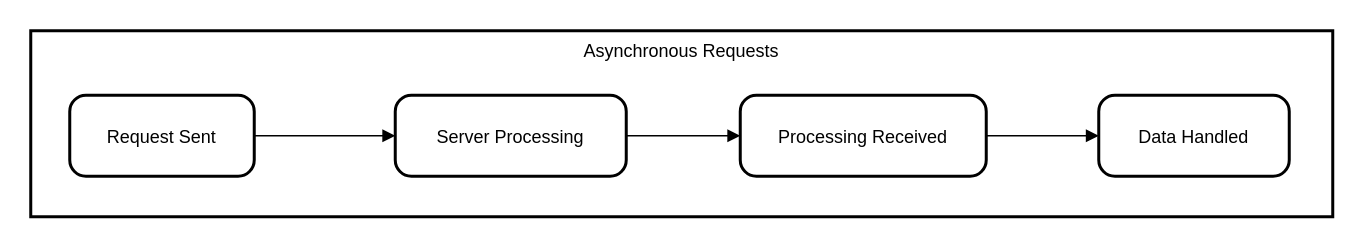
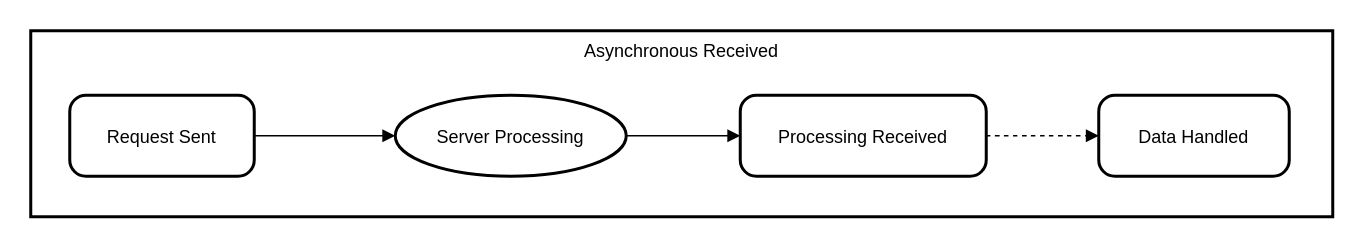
(682, 52) -> (682, 52)
(511, 136) -> (511, 136)
(1036, 136) -> (1036, 136)
